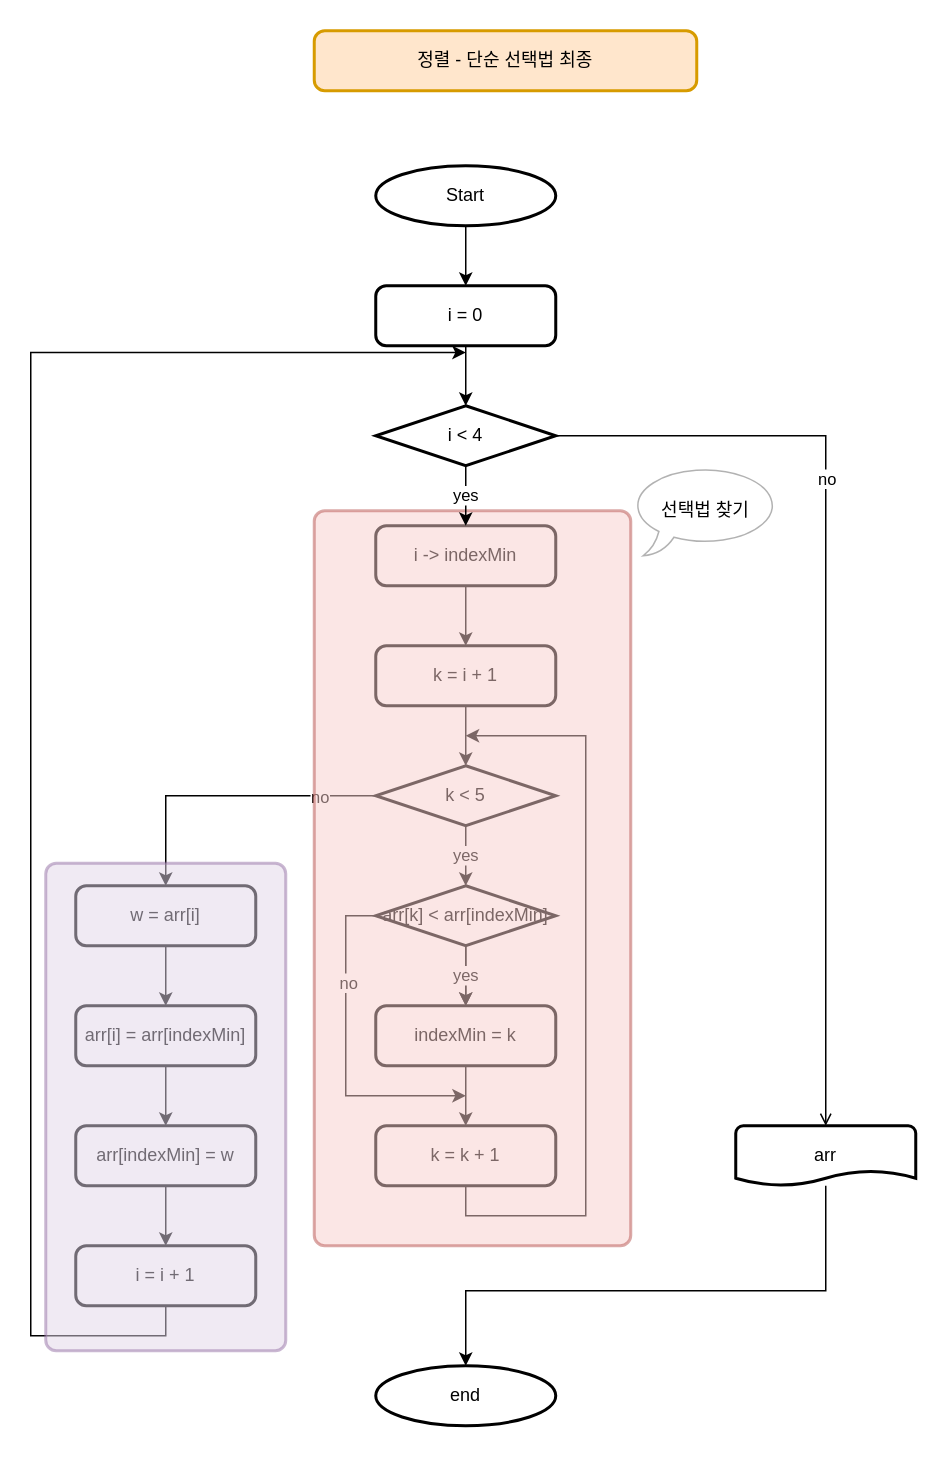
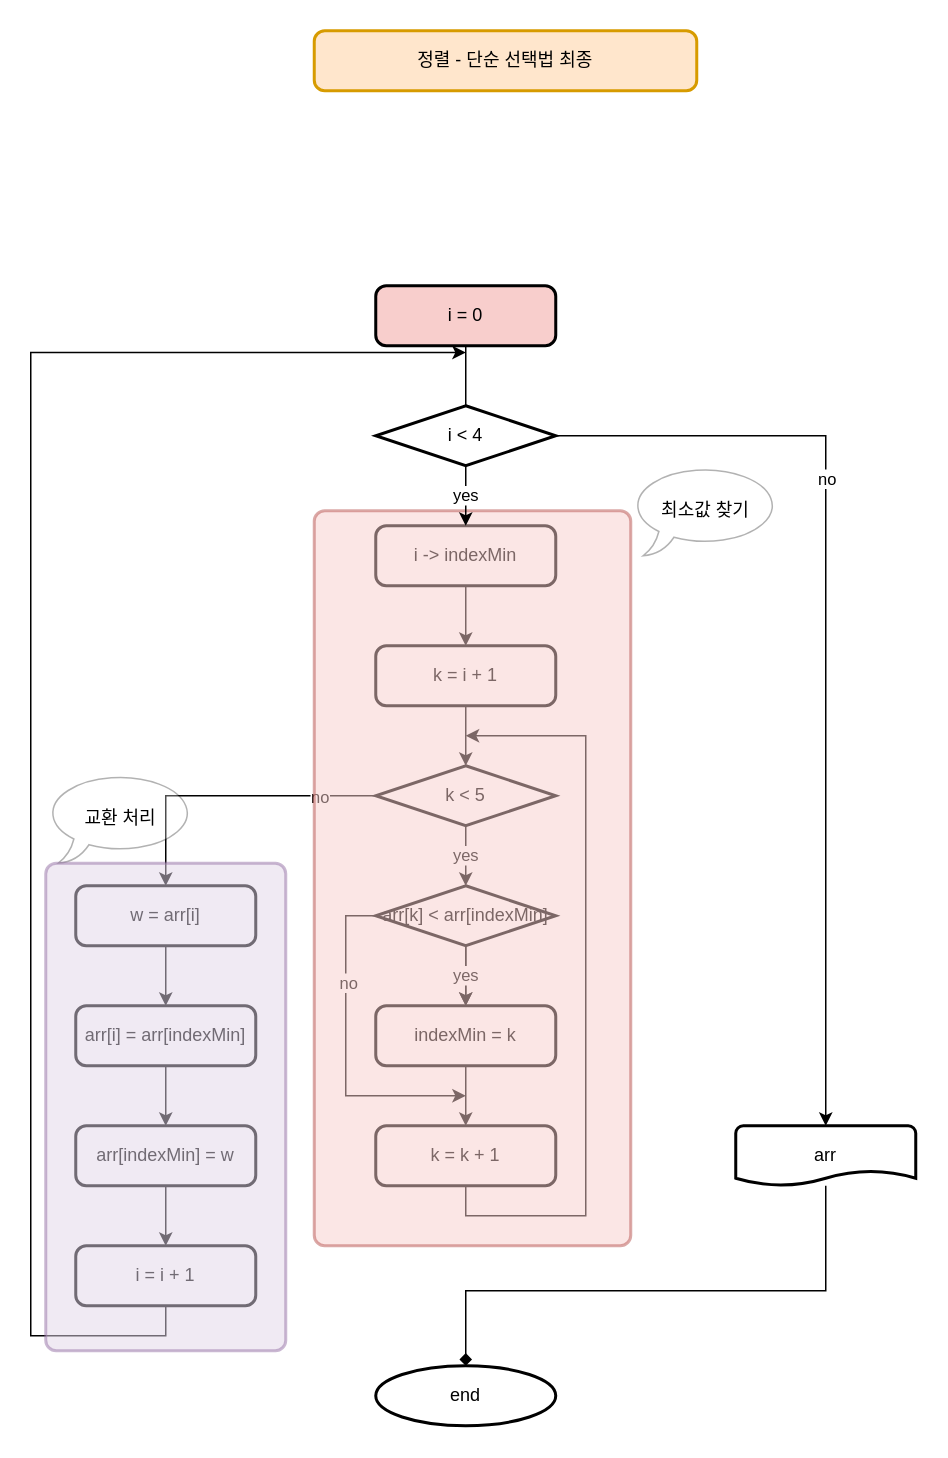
(466, 196) -> none
(466, 251) -> none
(466, 316) -> (466, 316)
(466, 394) -> (466, 398)
(706, 511) -> (706, 511)
none -> (121, 818)
(826, 1116) -> (826, 1114)
(466, 1354) -> (466, 1353)
